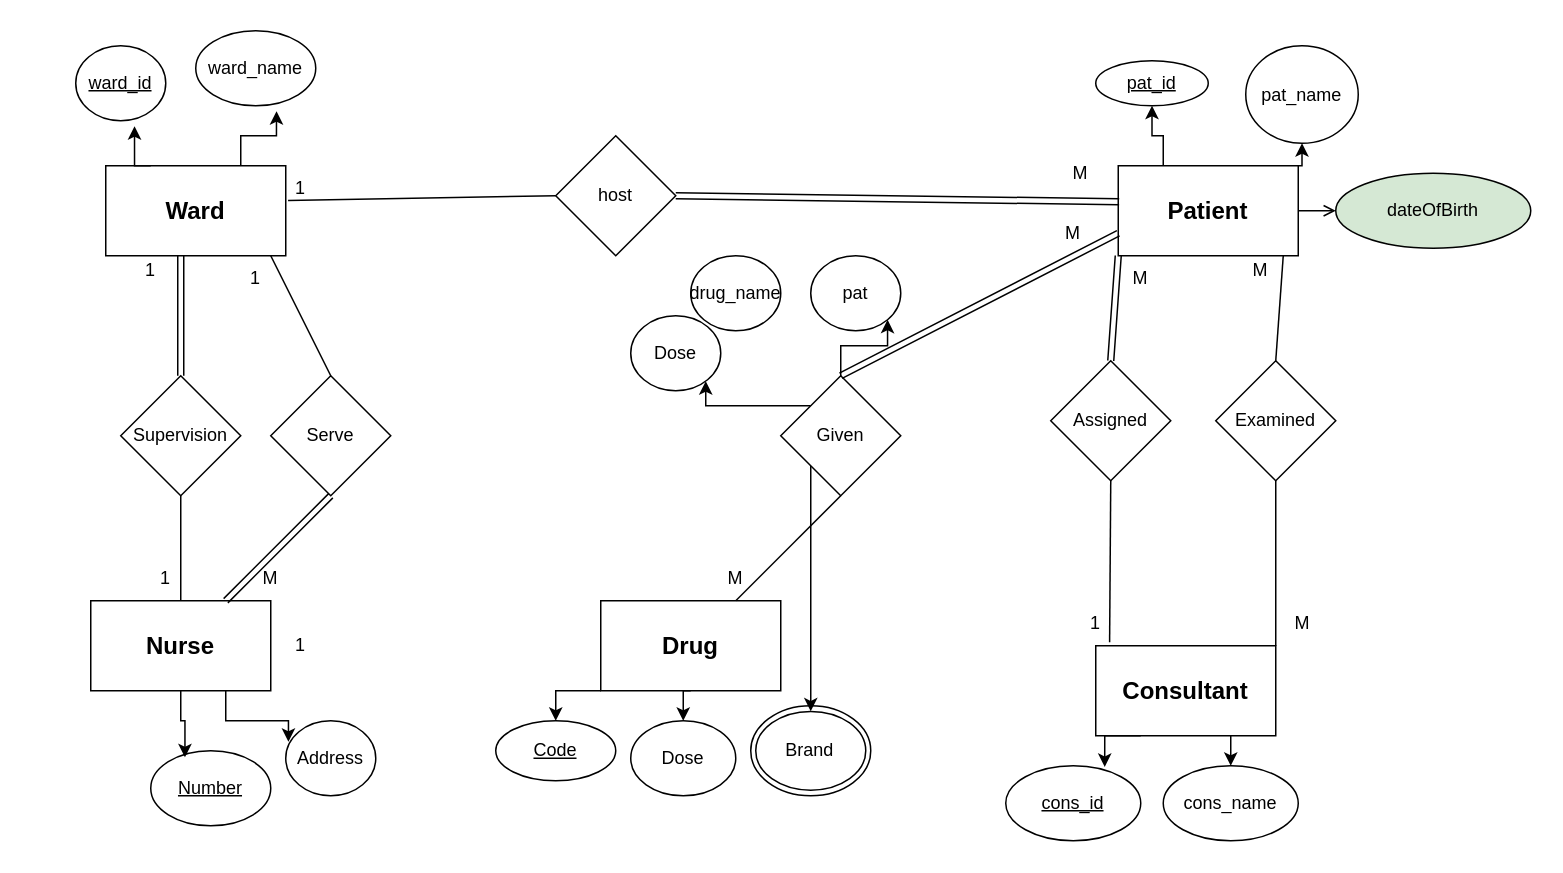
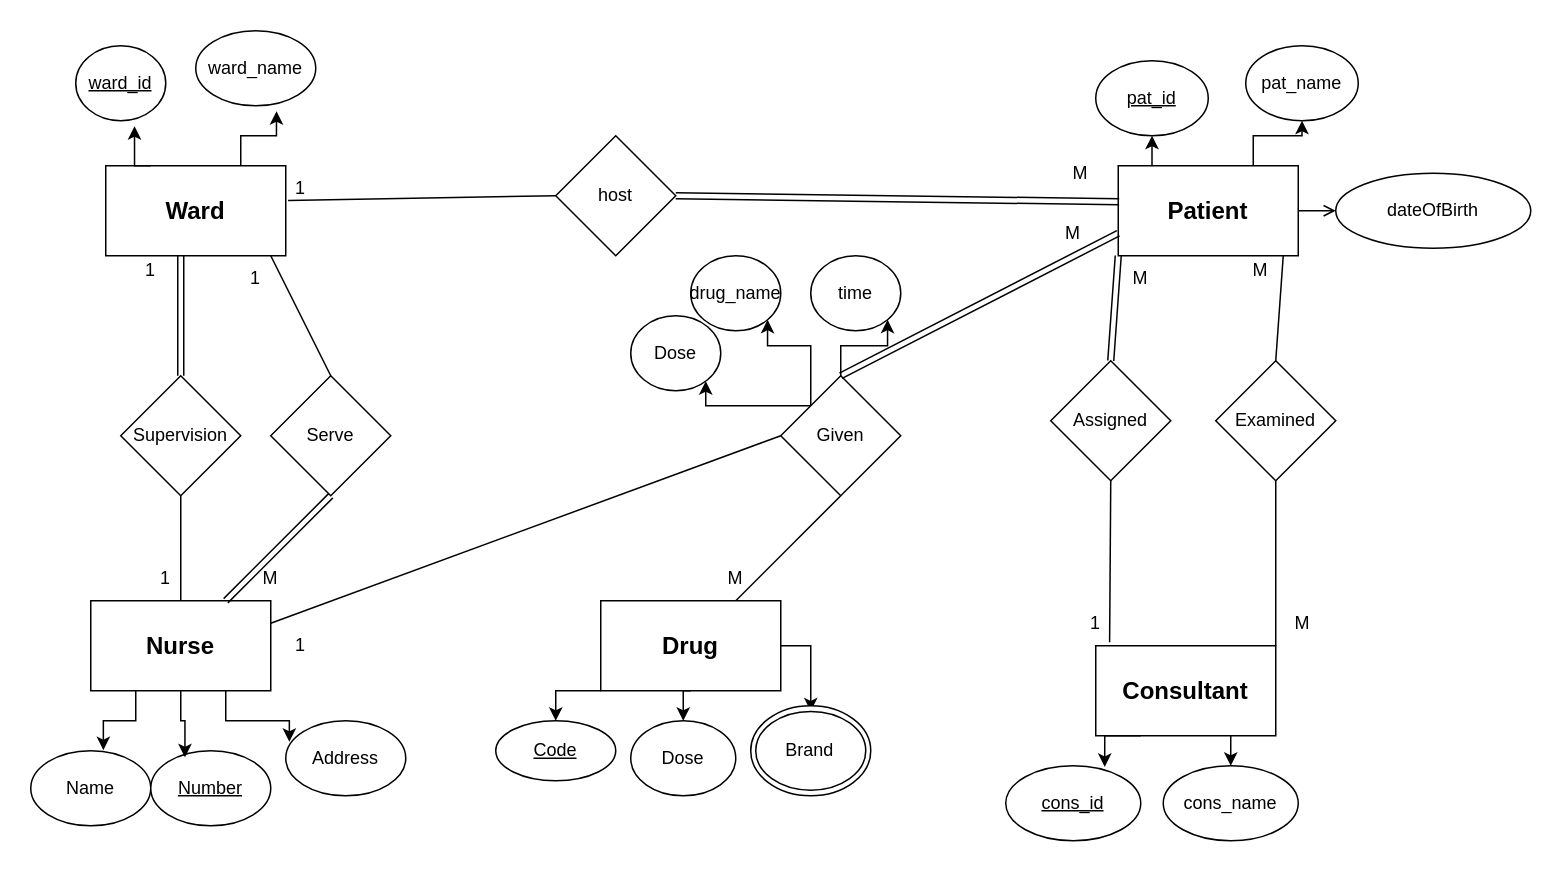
(1152, 83) -> (1152, 98)
(1302, 95) -> (1302, 83)
(1433, 211) -> (1433, 211)
(856, 293) -> (856, 293)
none -> (525, 530)
(811, 554) -> (810, 346)
none -> (794, 646)
none -> (126, 721)
(331, 758) -> (346, 758)
none -> (91, 788)
